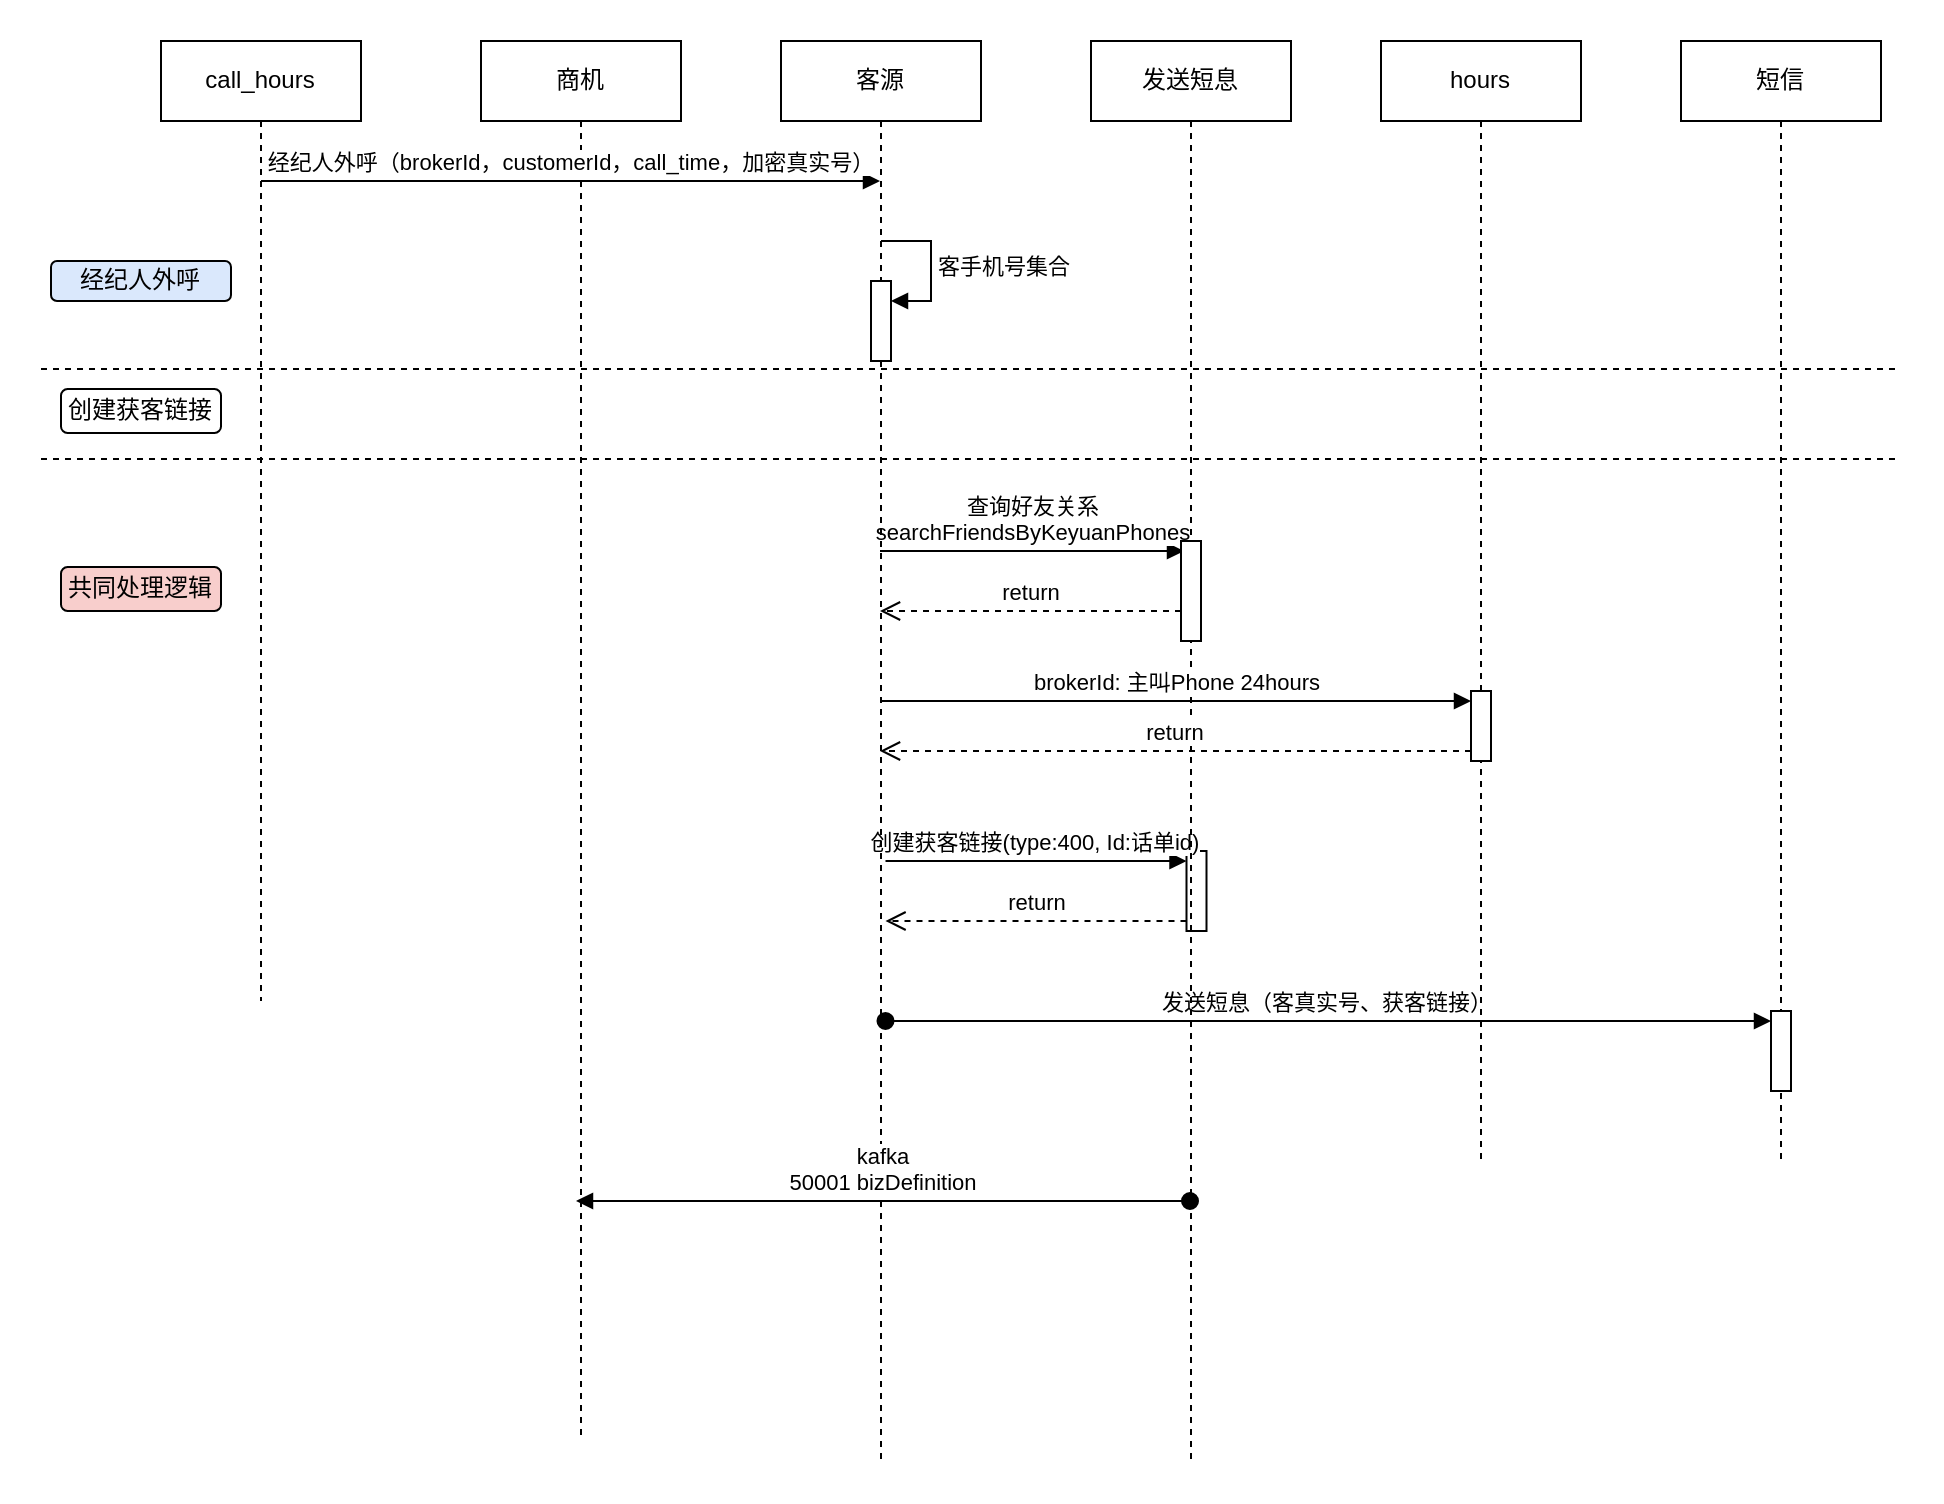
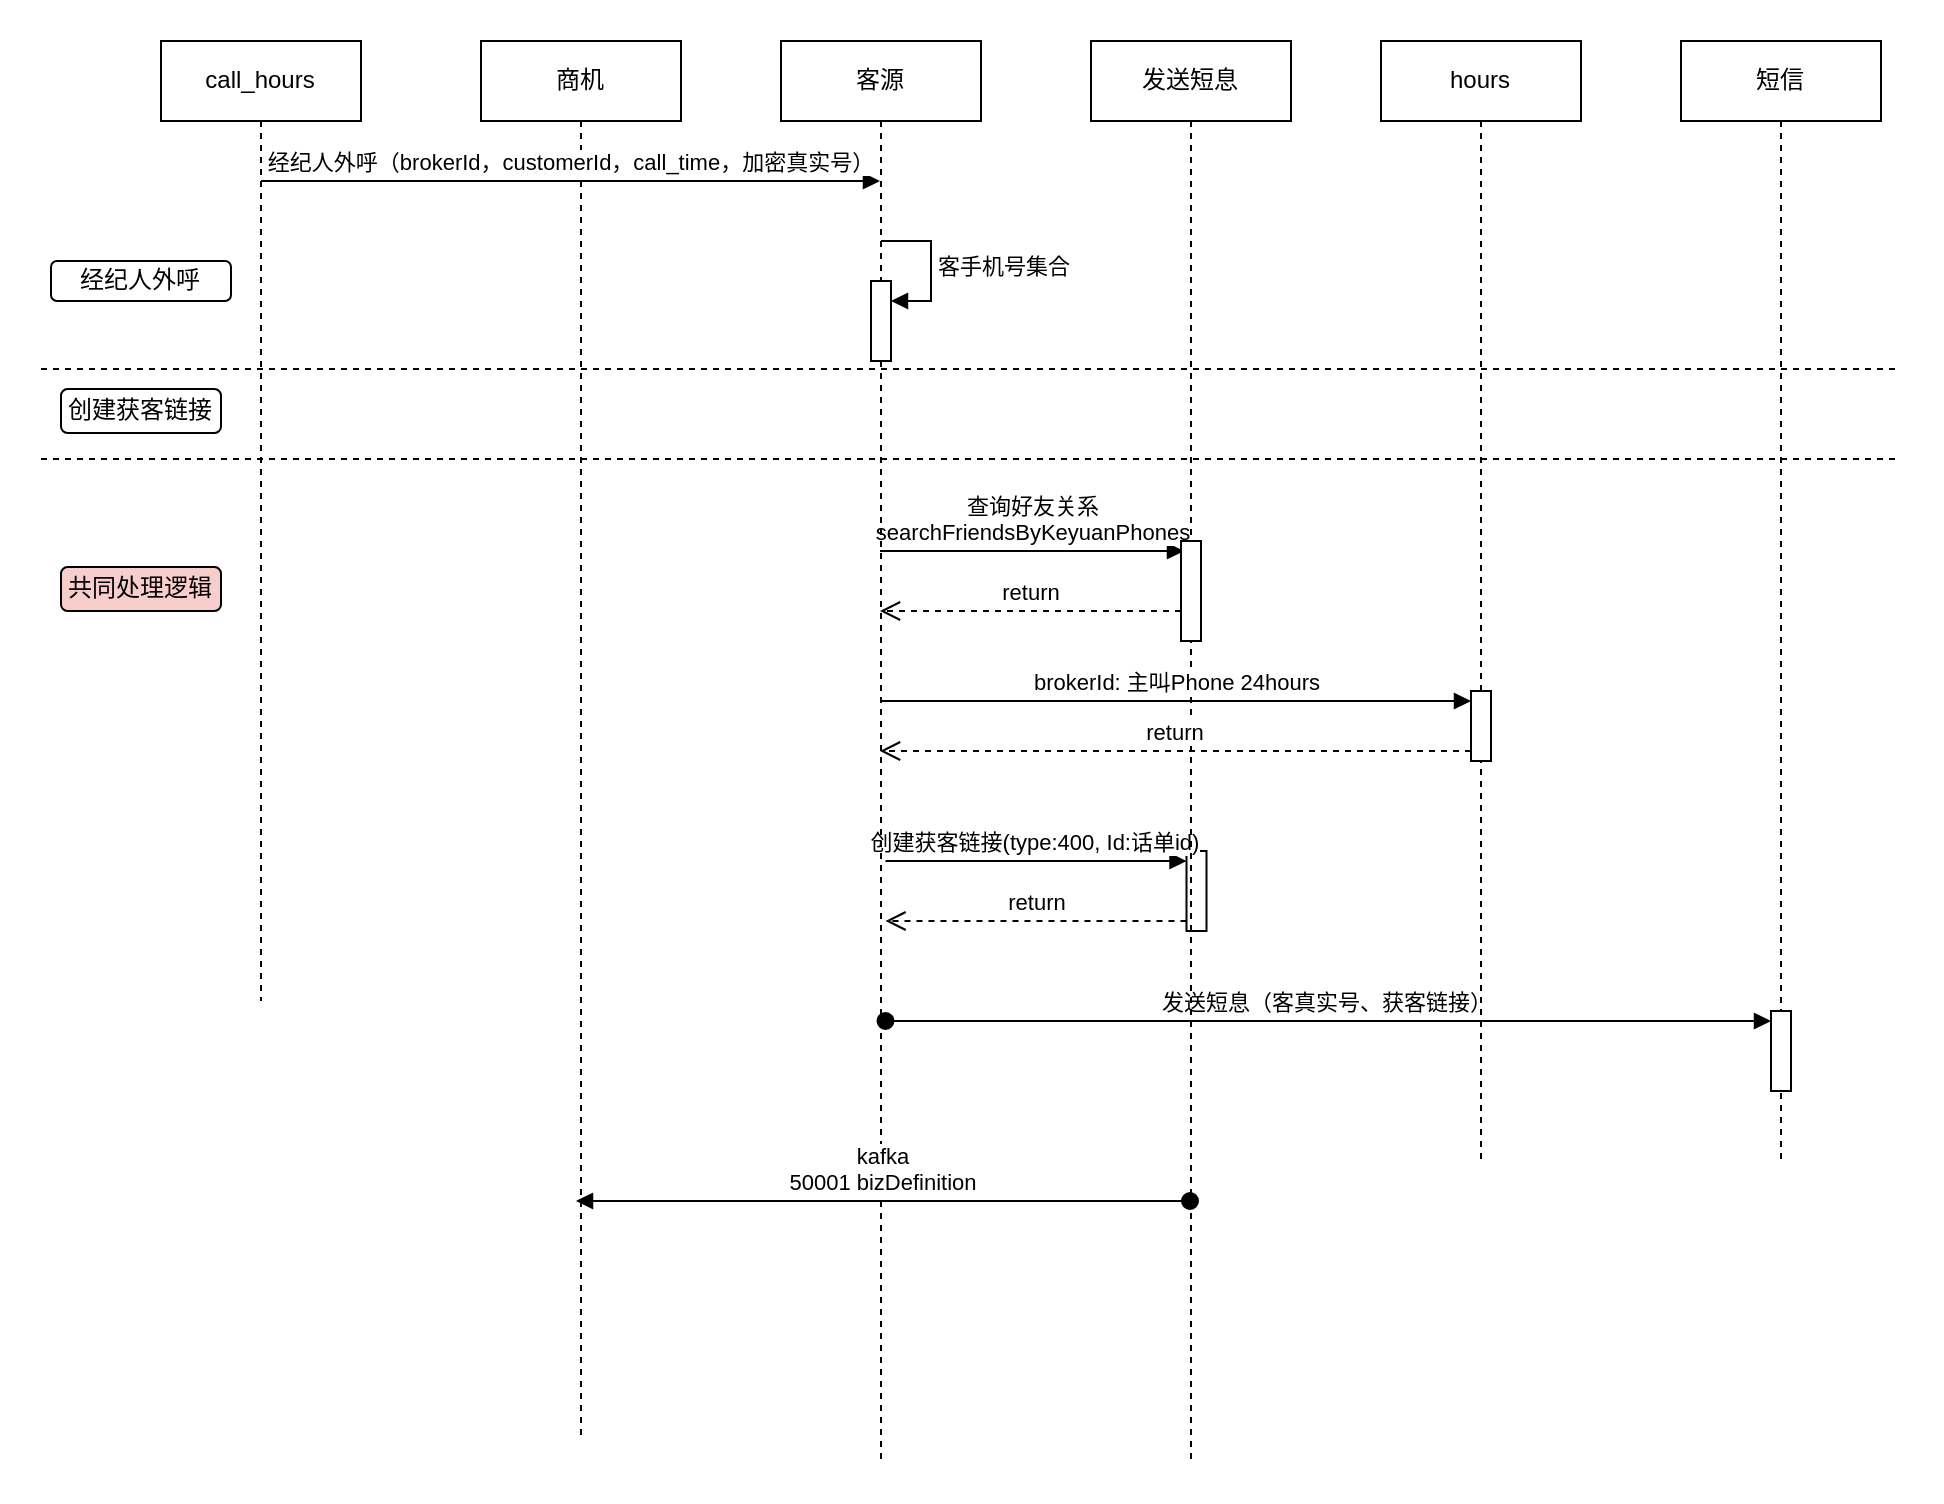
(141, 281) -> (141, 281)
